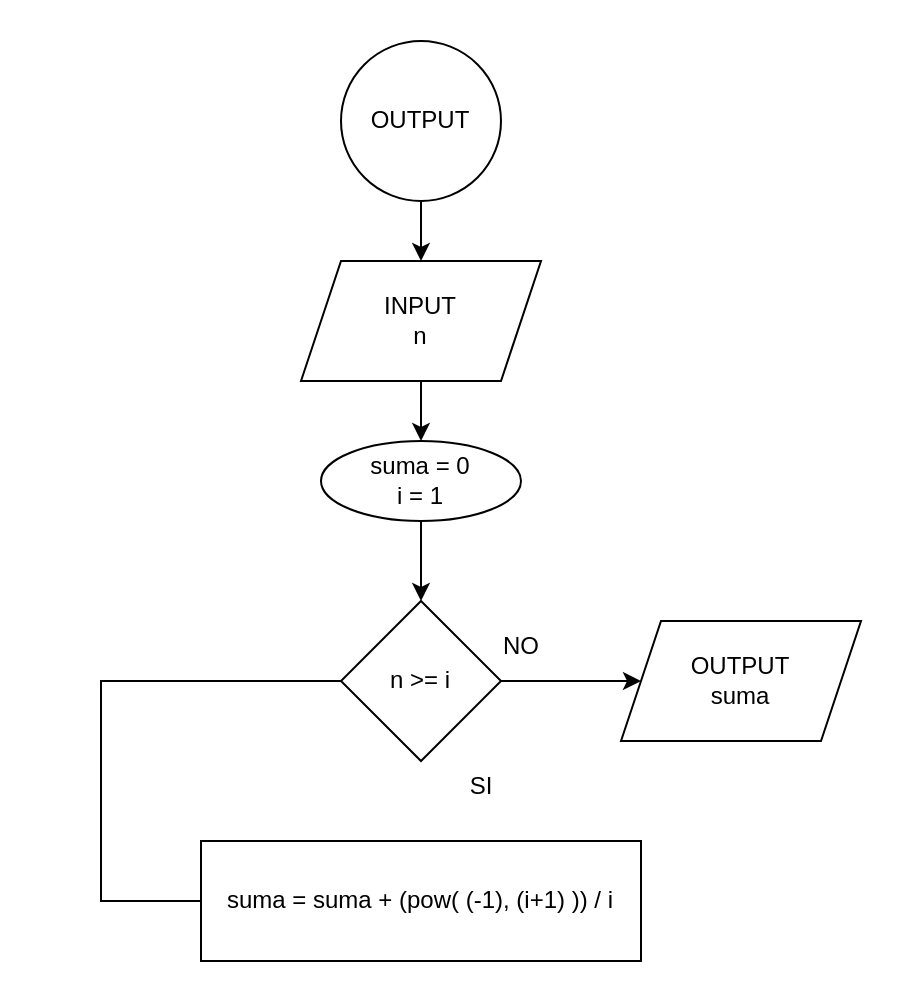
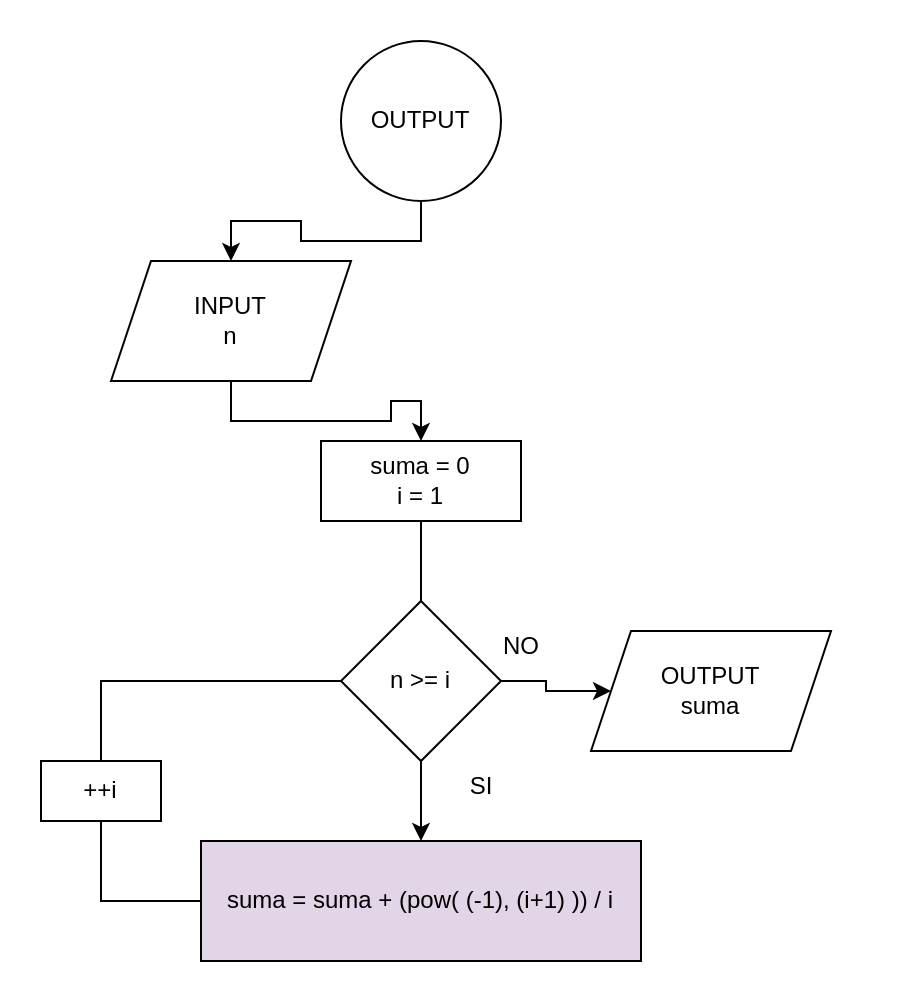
(421, 321) -> (231, 321)
(421, 481) -> (421, 481)
(421, 586) -> (421, 591)
(741, 681) -> (711, 691)
none -> (101, 791)
none -> (421, 794)
(421, 901) -> (421, 901)
